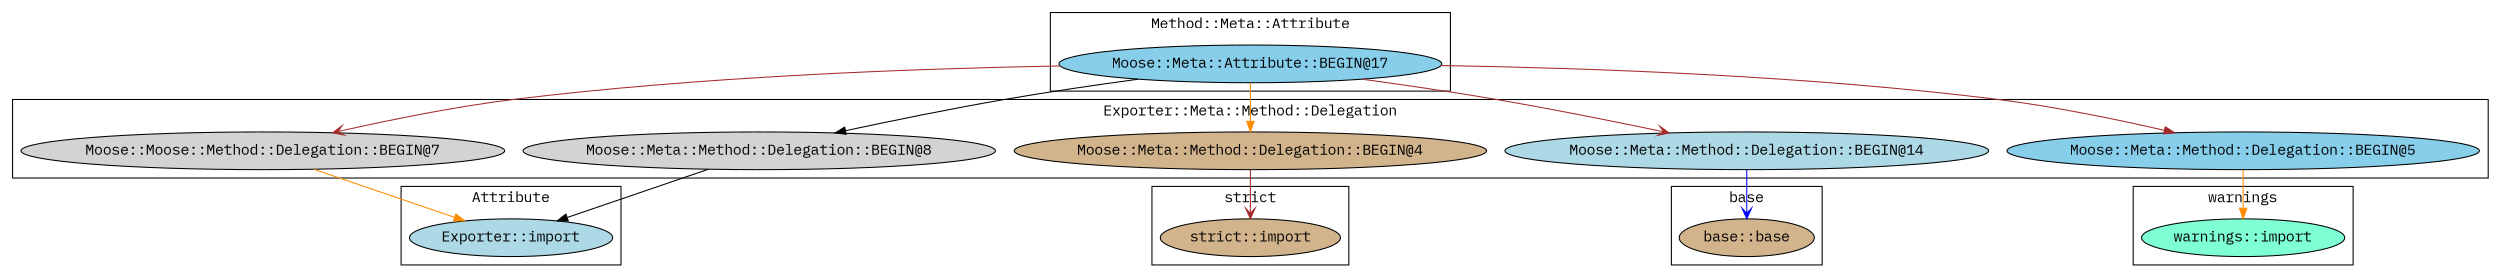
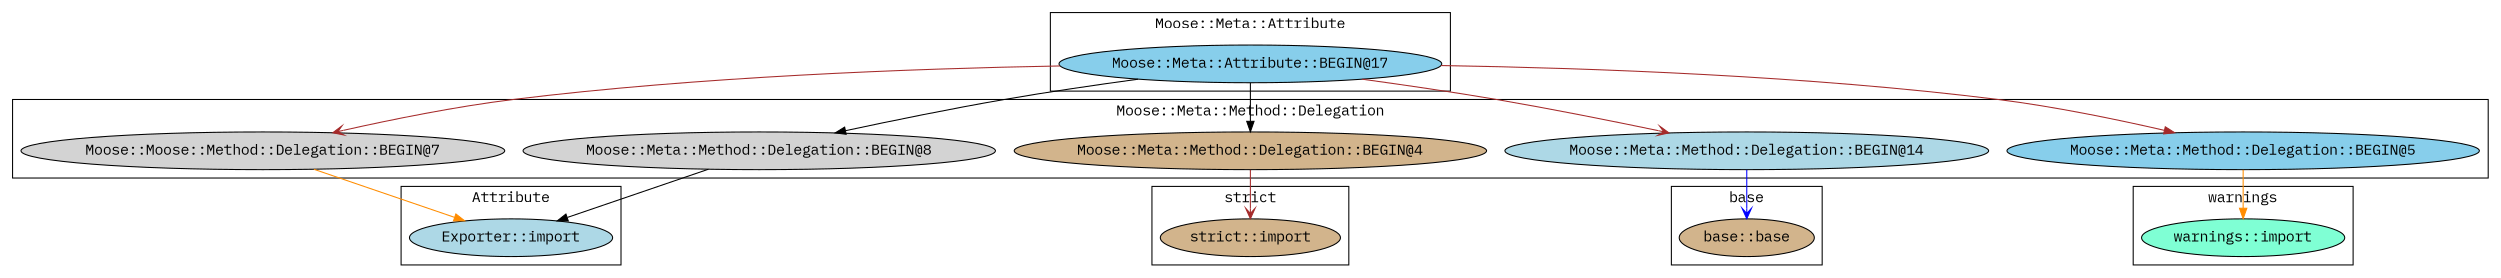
(1250, 25) -> (1250, 25)
(1250, 106) -> (1250, 106)
(1250, 112) -> (1250, 112)
